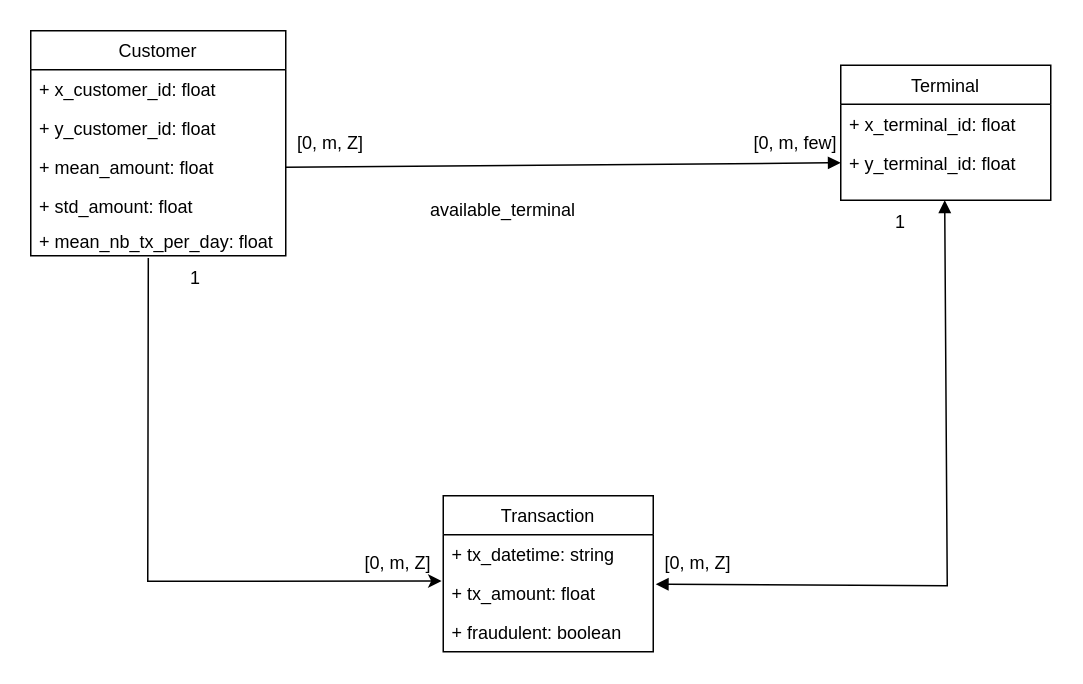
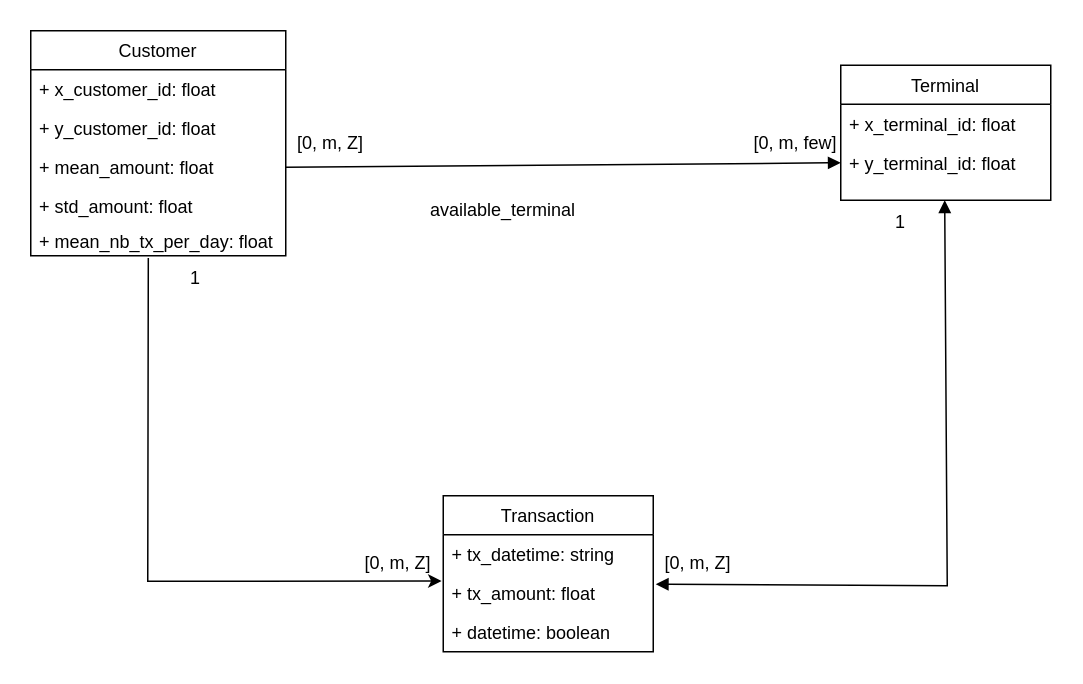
(546, 633) -> (536, 633)
